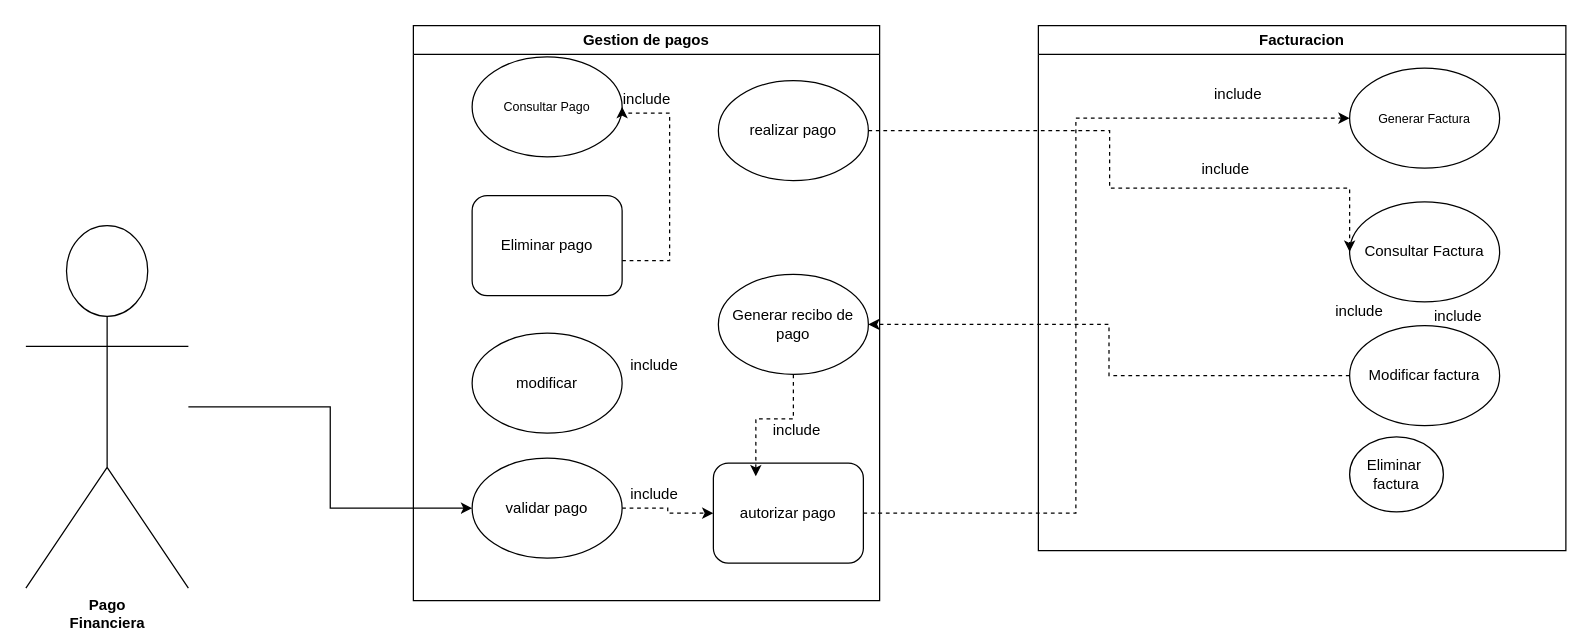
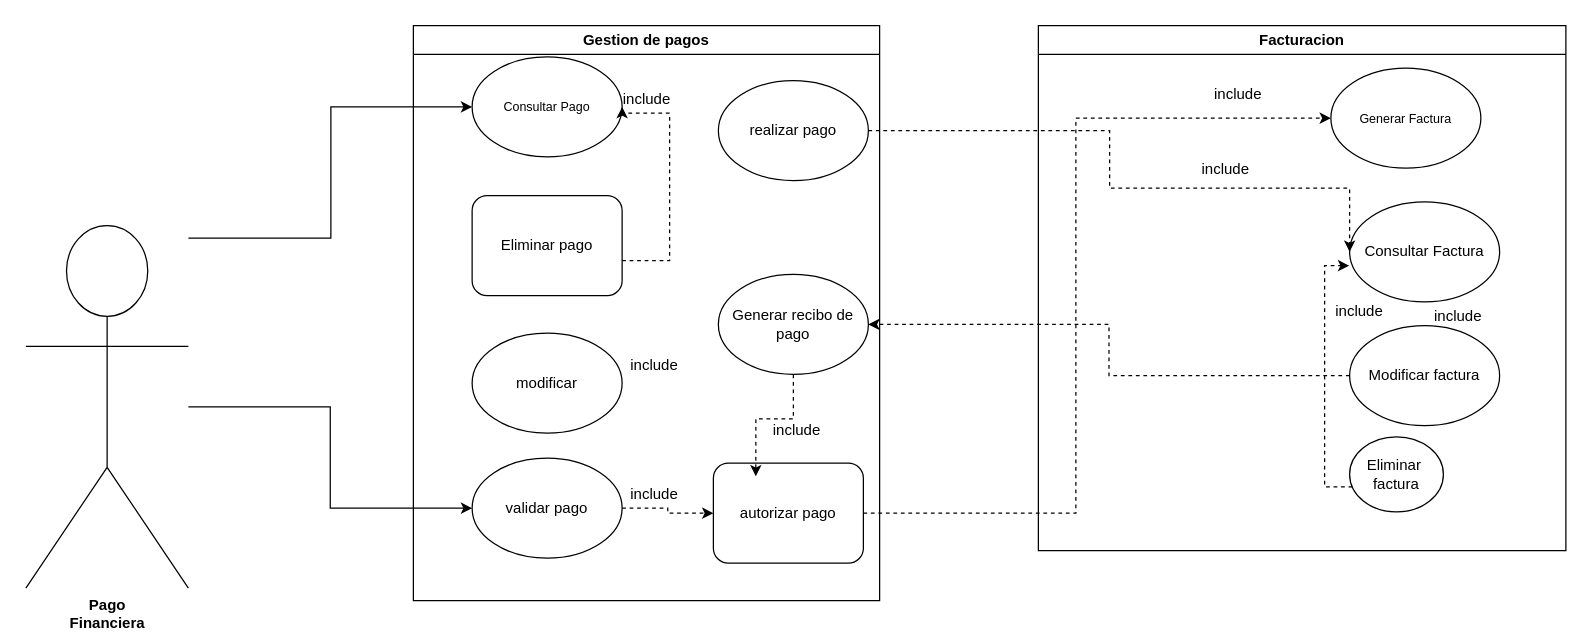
(1424, 118) -> (1406, 118)
none -> (331, 177)
none -> (1324, 382)
